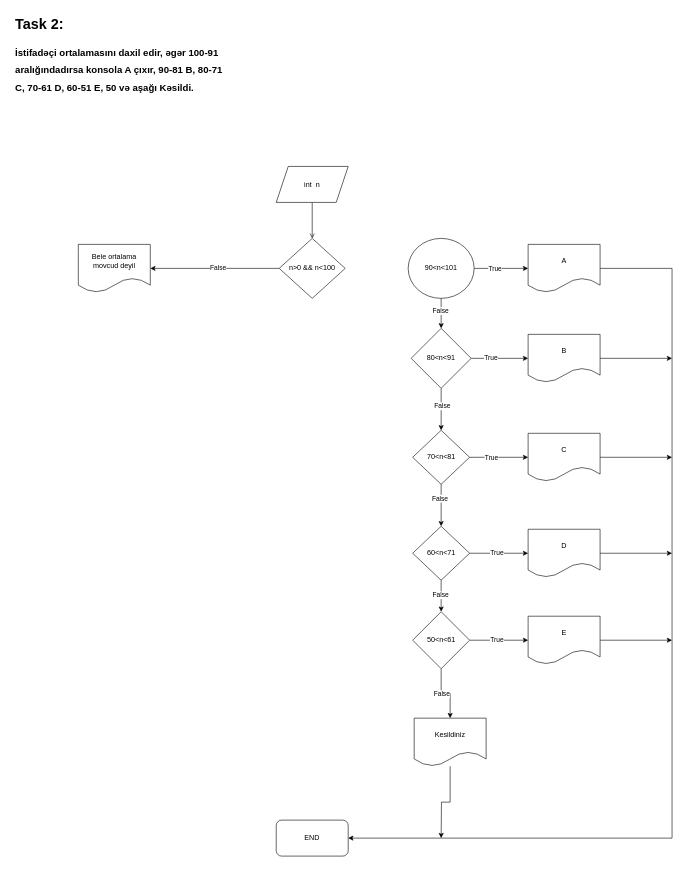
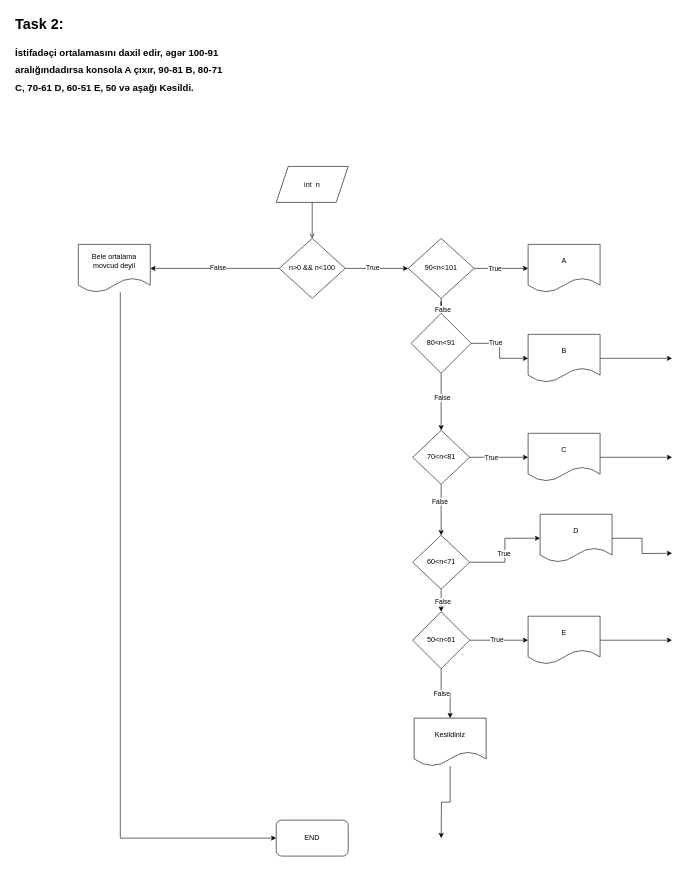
none -> (374, 269)
(441, 269) -> (441, 269)
(637, 269) -> none
(441, 359) -> (441, 344)
(441, 554) -> (441, 563)
(564, 554) -> (576, 539)
none -> (120, 838)
